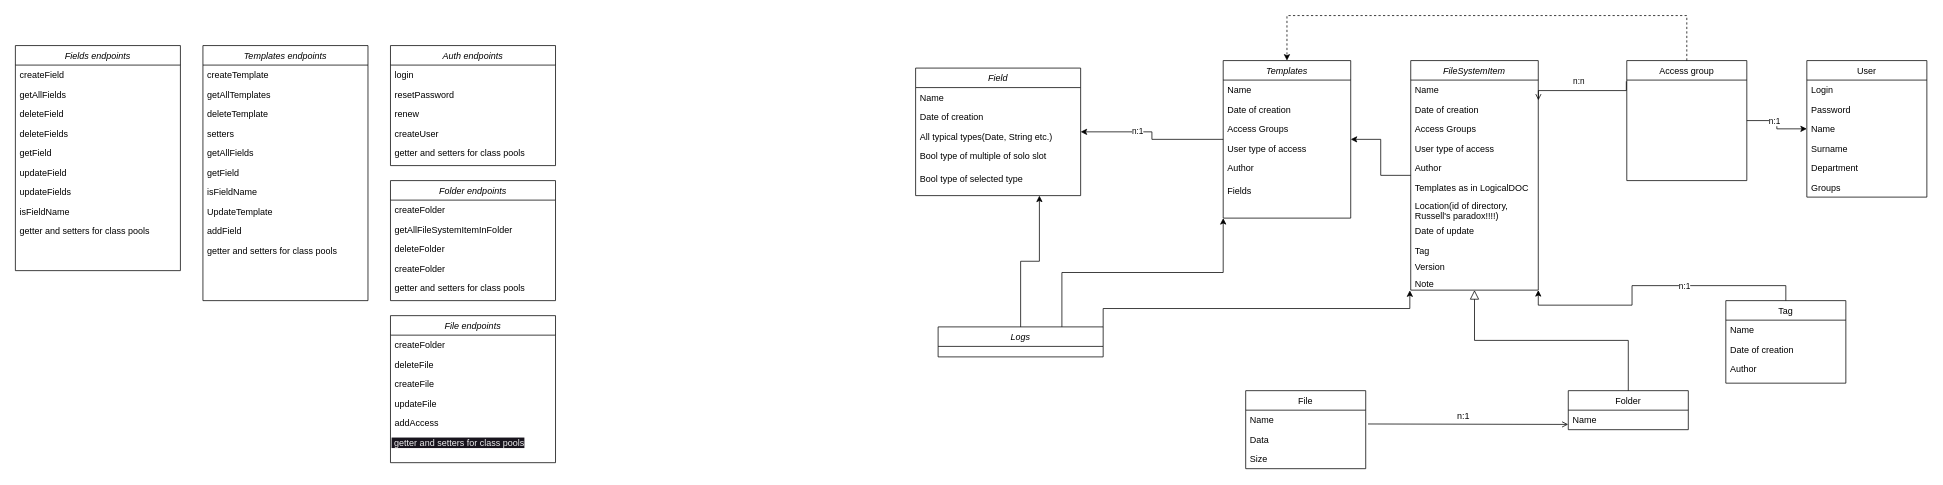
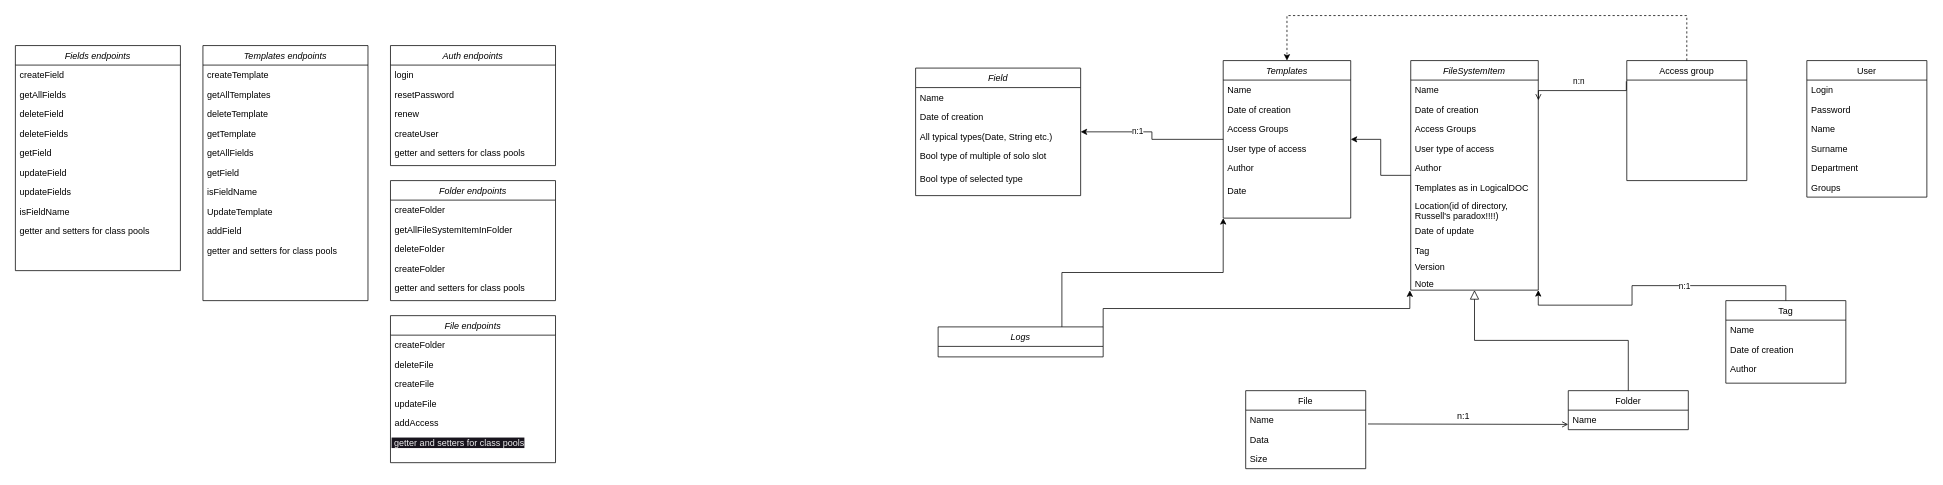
(1767, 120) -> none
(225, 134) -> (234, 134)
(1240, 191) -> (1237, 191)
(1027, 261) -> none
